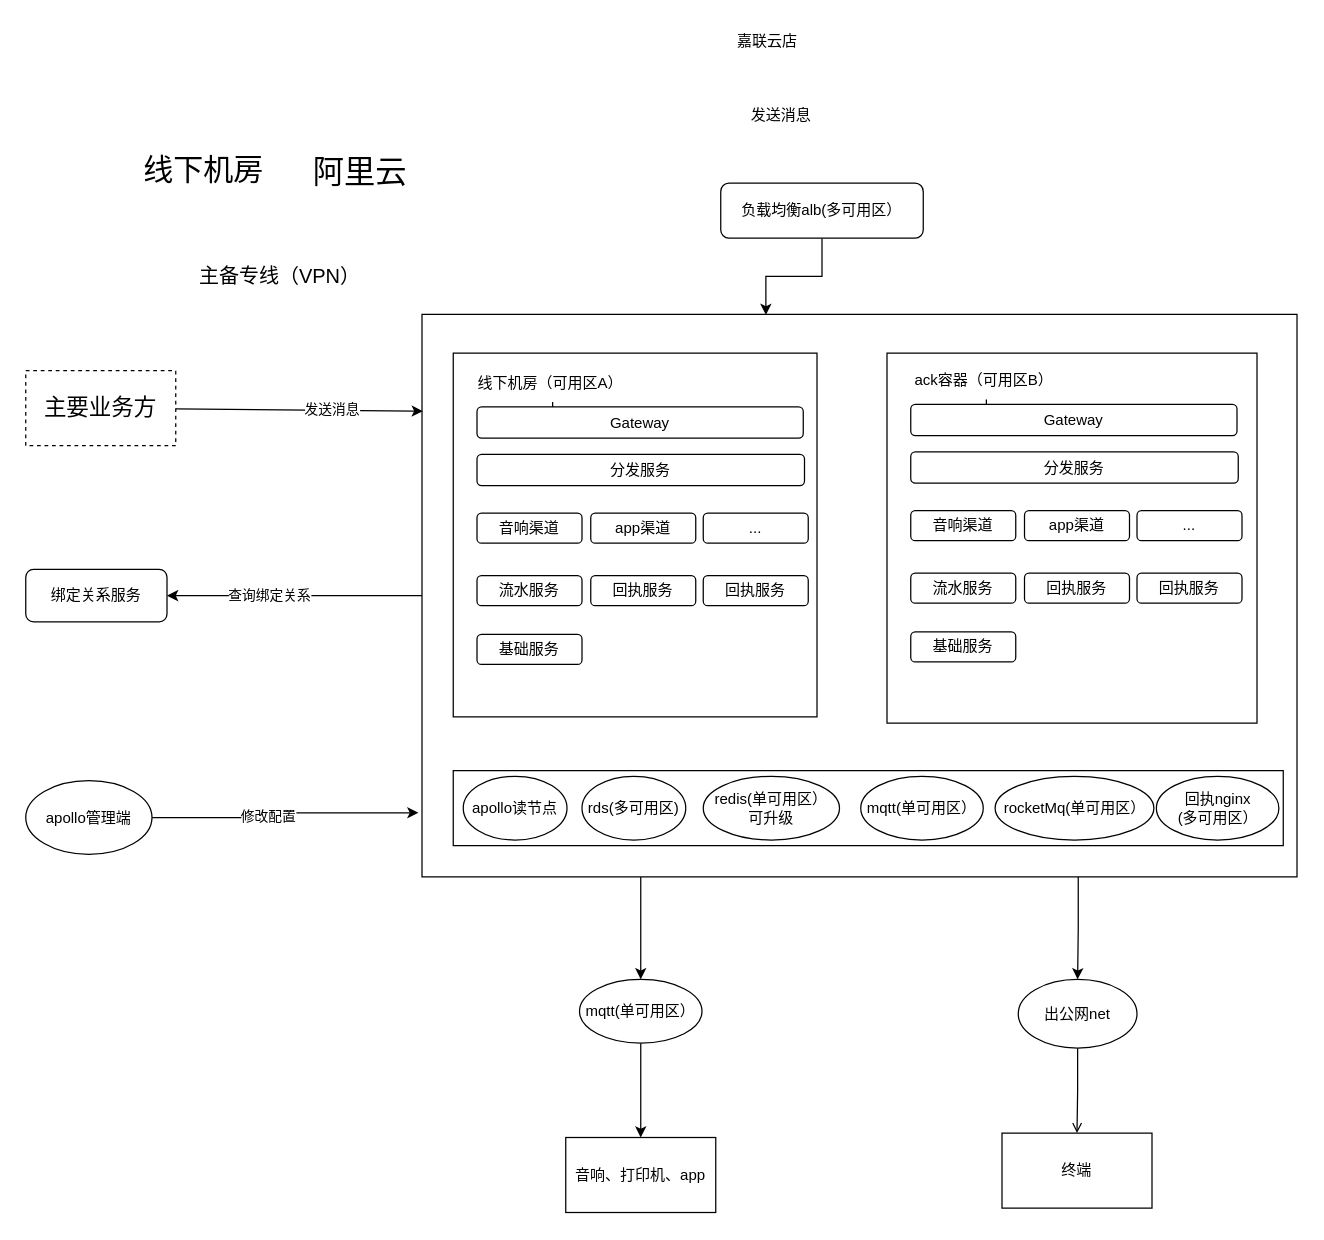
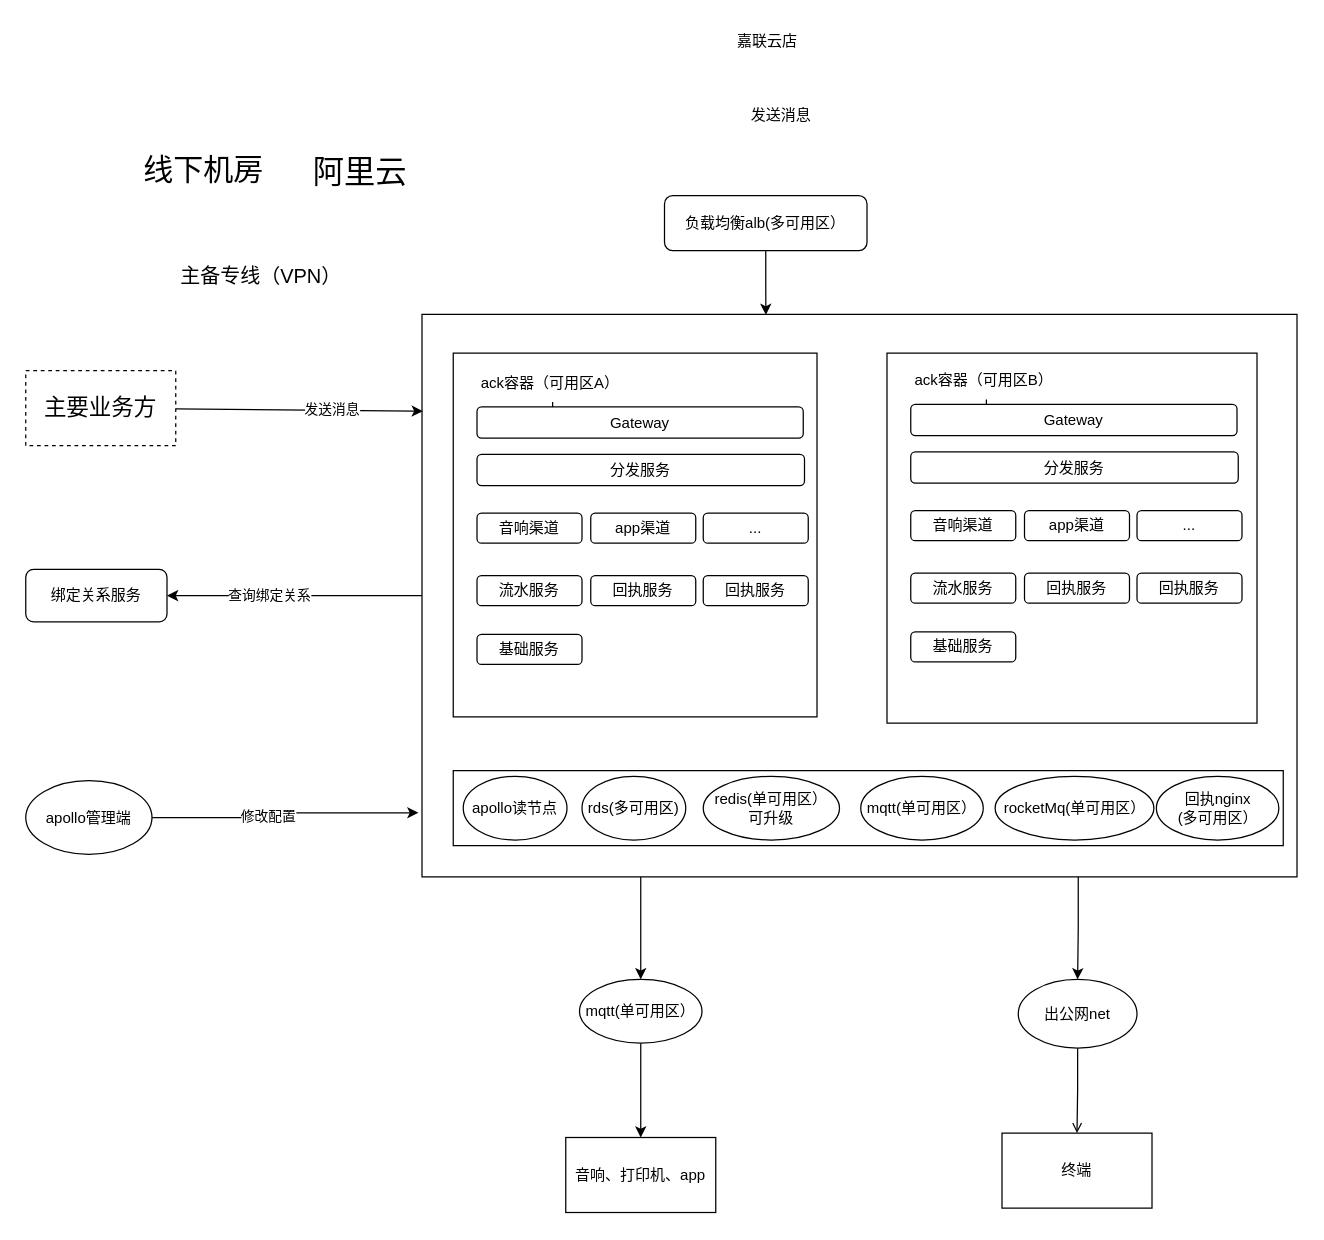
(822, 211) -> (766, 223)
(279, 275) -> (260, 275)
(553, 383) -> (553, 383)
